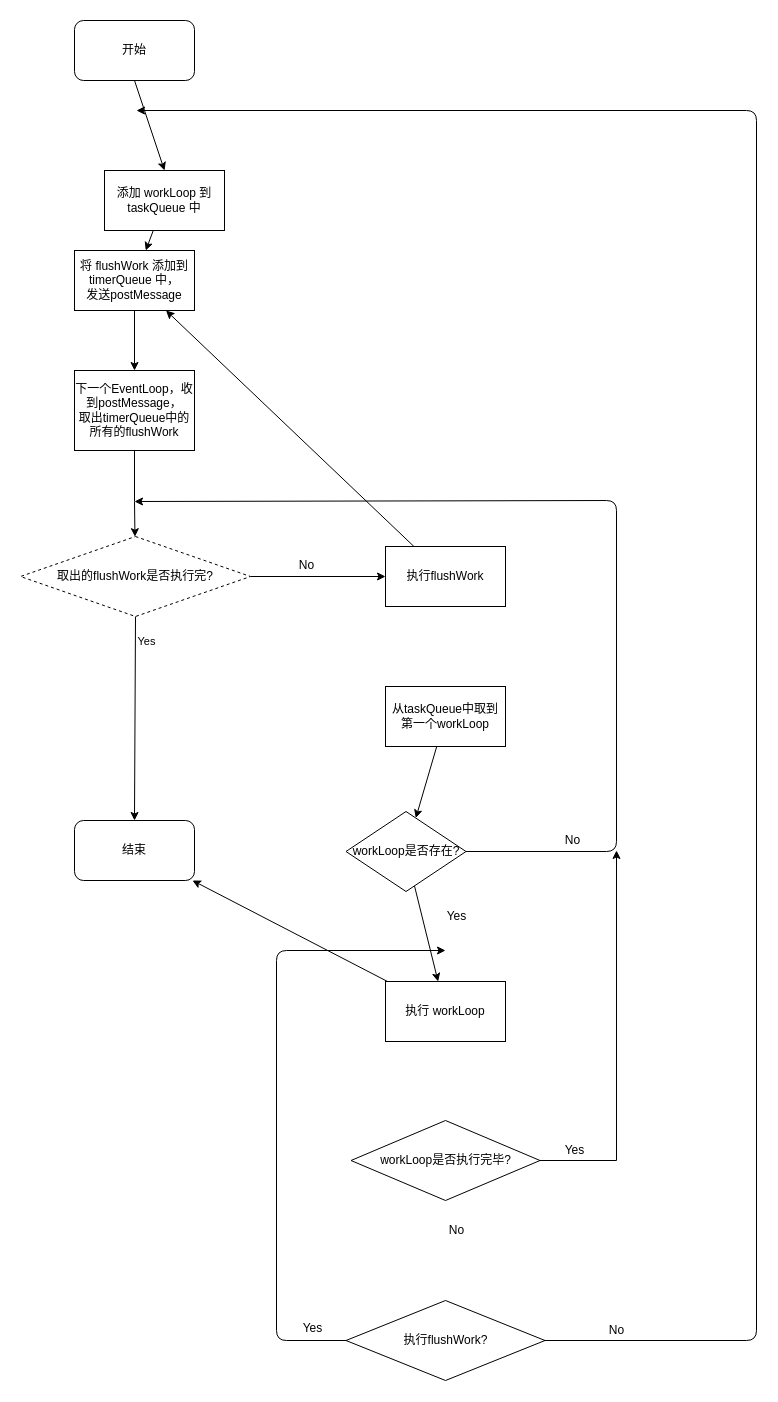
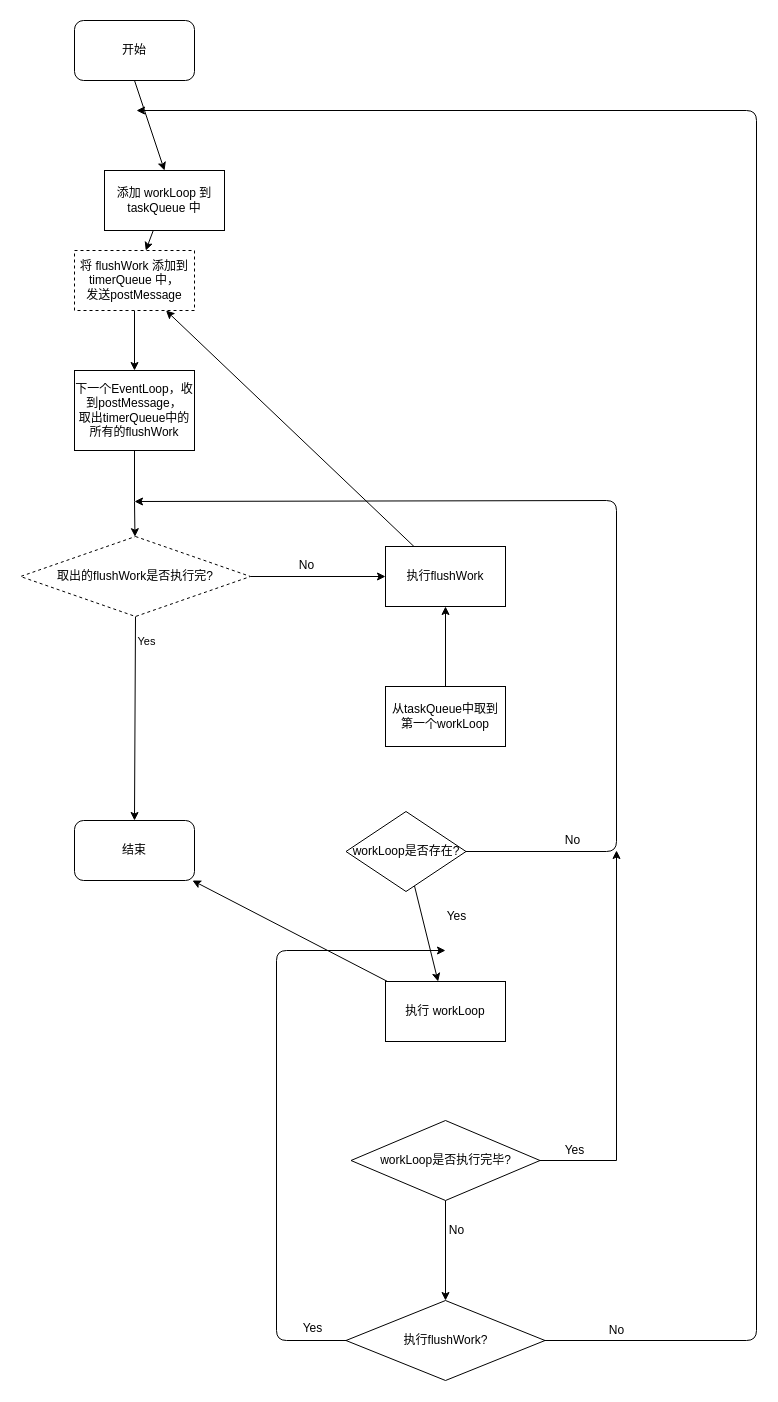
(135, 281) -> (135, 281)
(427, 779) -> (446, 650)
none -> (446, 1247)
